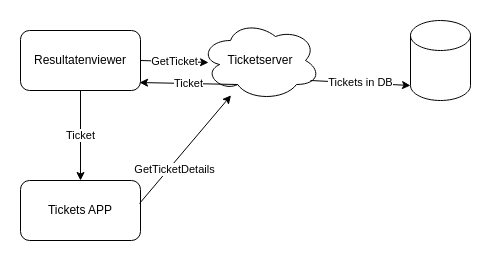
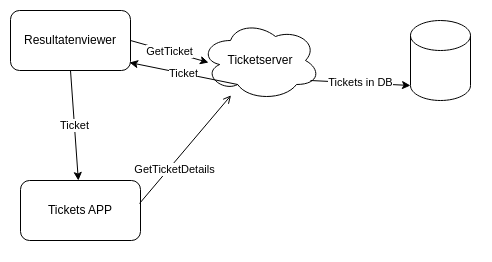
(81, 61) -> (71, 41)
(226, 102) -> (227, 100)
